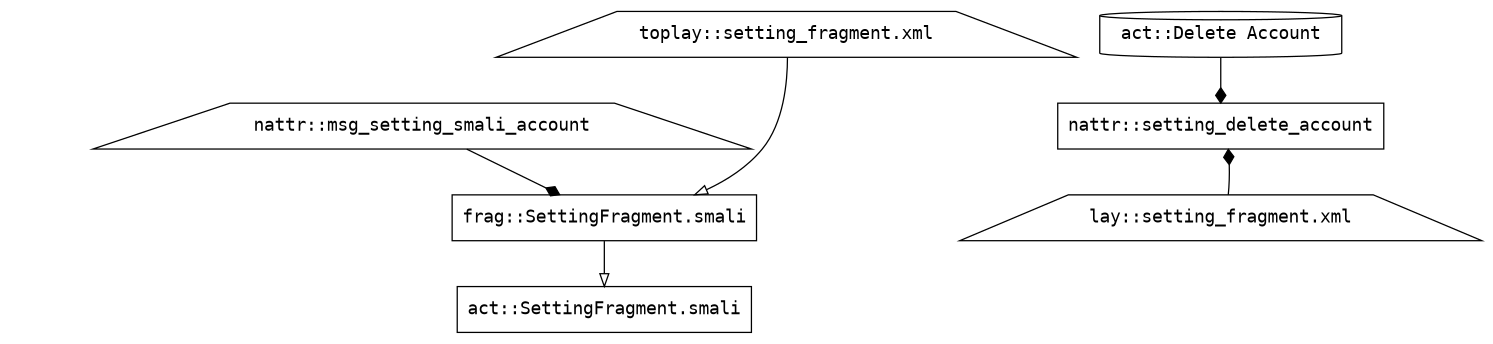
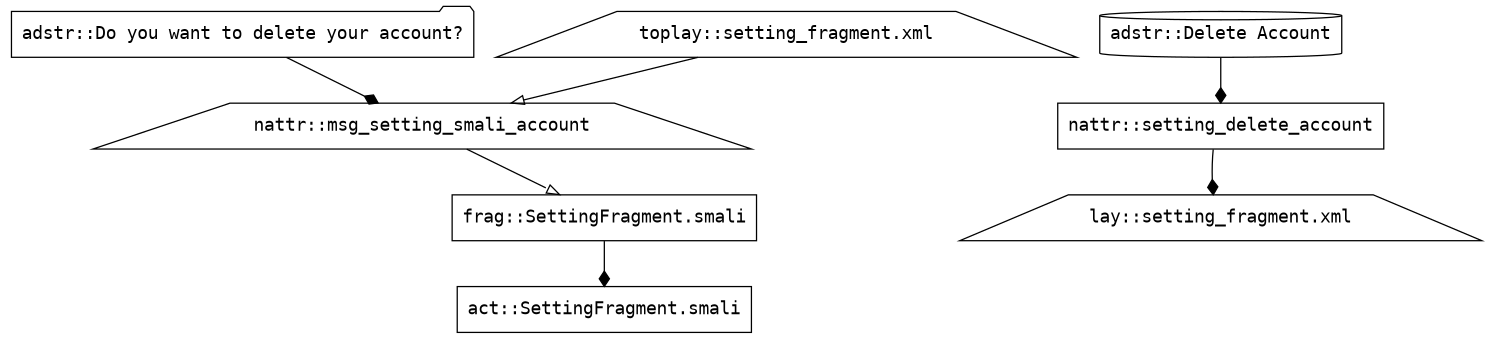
none -> (243, 34)
(1221, 34) -> (1221, 34)
(770, 138) -> (611, 79)
(506, 169) -> (506, 169)
(1229, 180) -> (1212, 164)
(604, 257) -> (604, 257)
